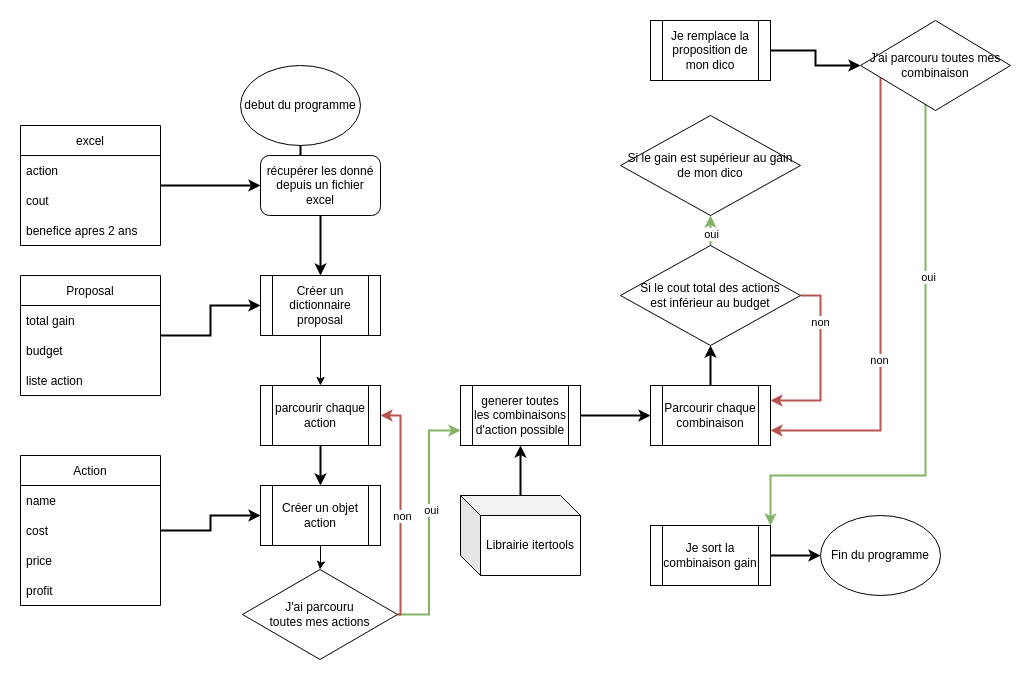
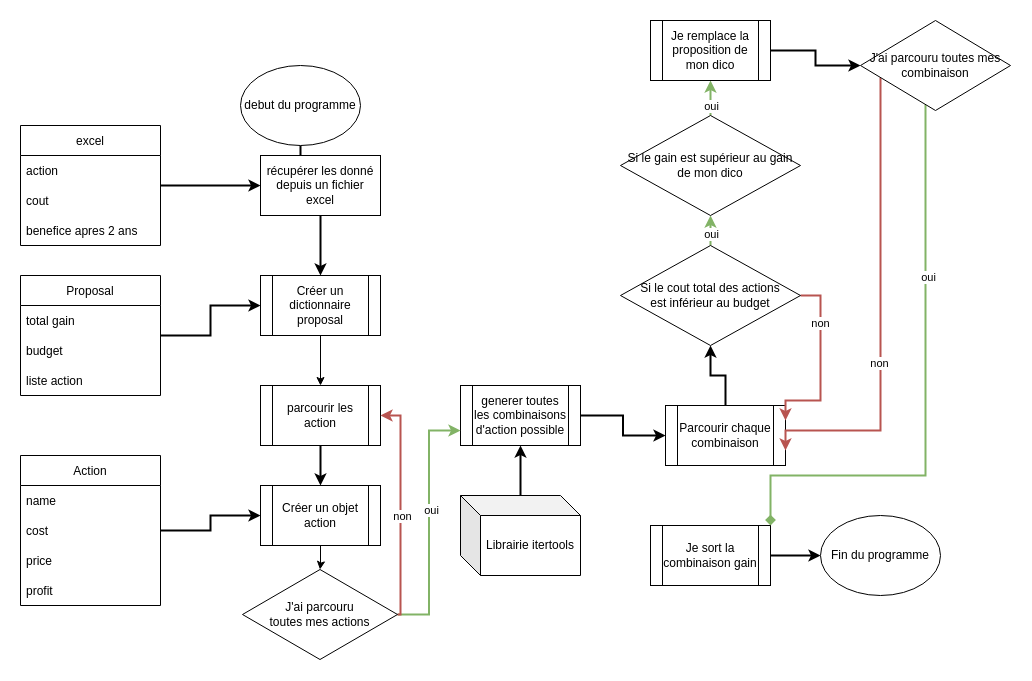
none -> (711, 98)
(321, 186) -> (321, 186)
(321, 416) -> (321, 416)
(711, 416) -> (726, 436)
(771, 515) -> (771, 514)
